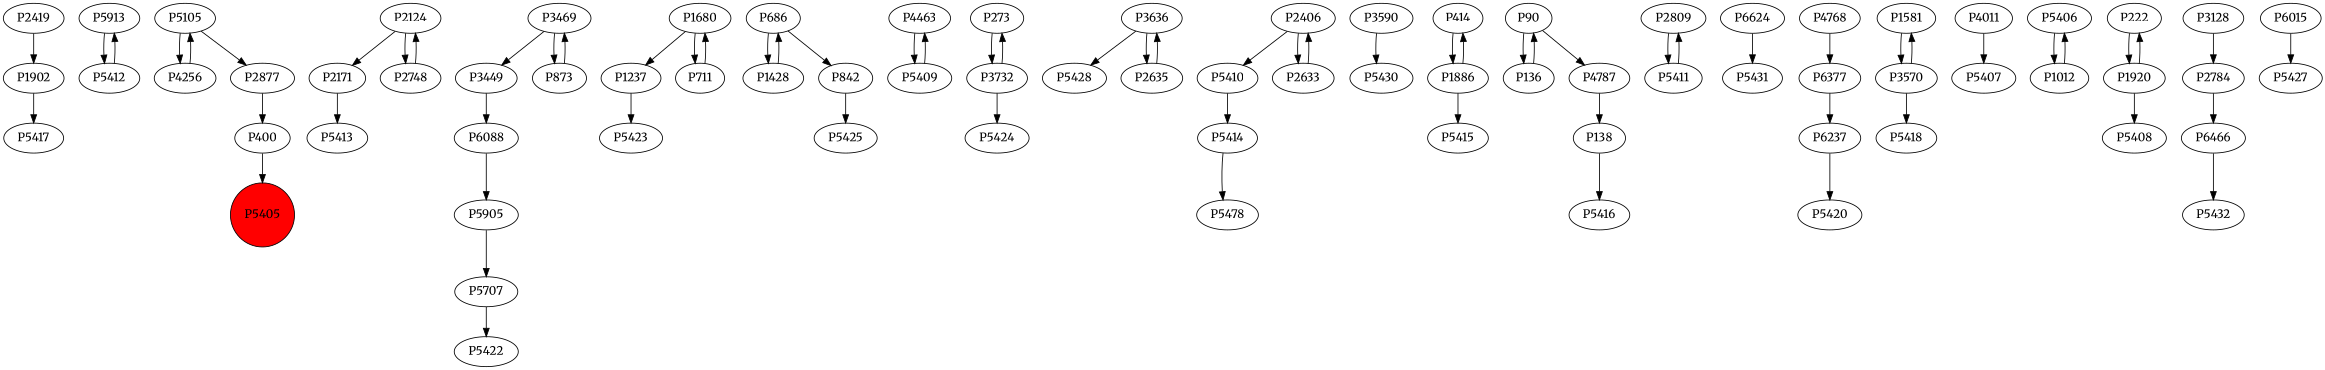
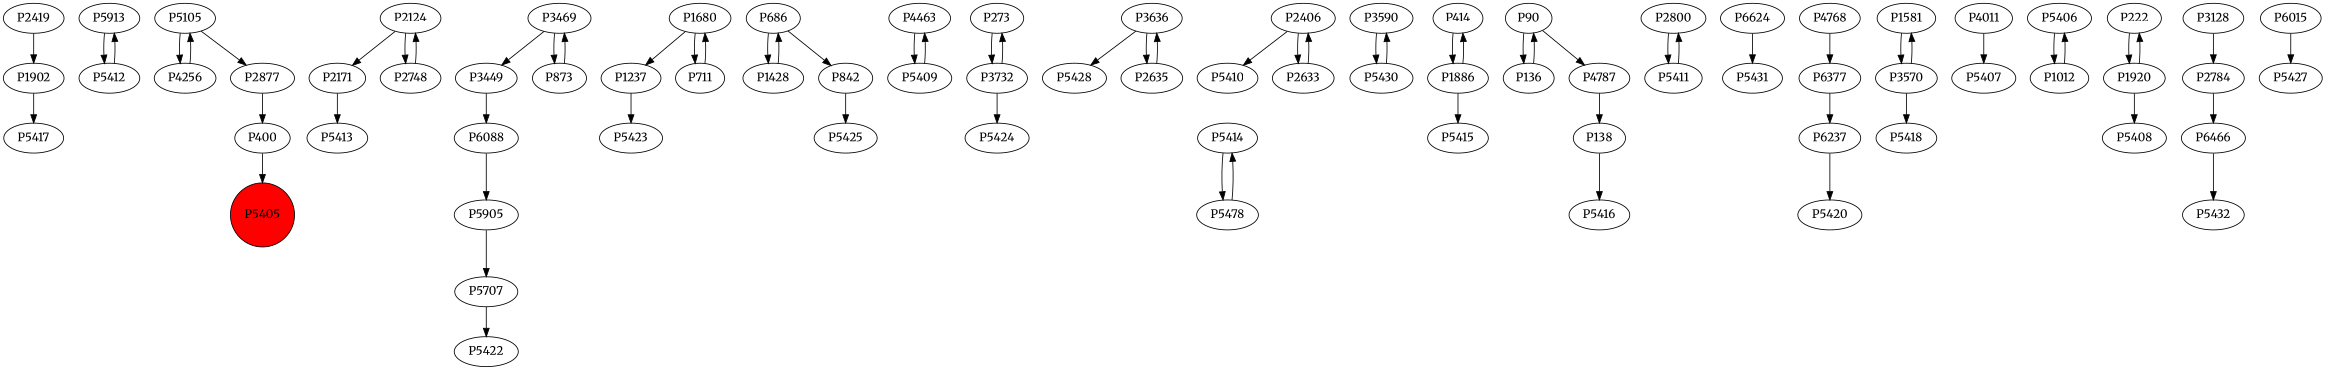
(1673, 18) -> (1673, 18)
none -> (1387, 53)
(1228, 104) -> (1233, 181)
